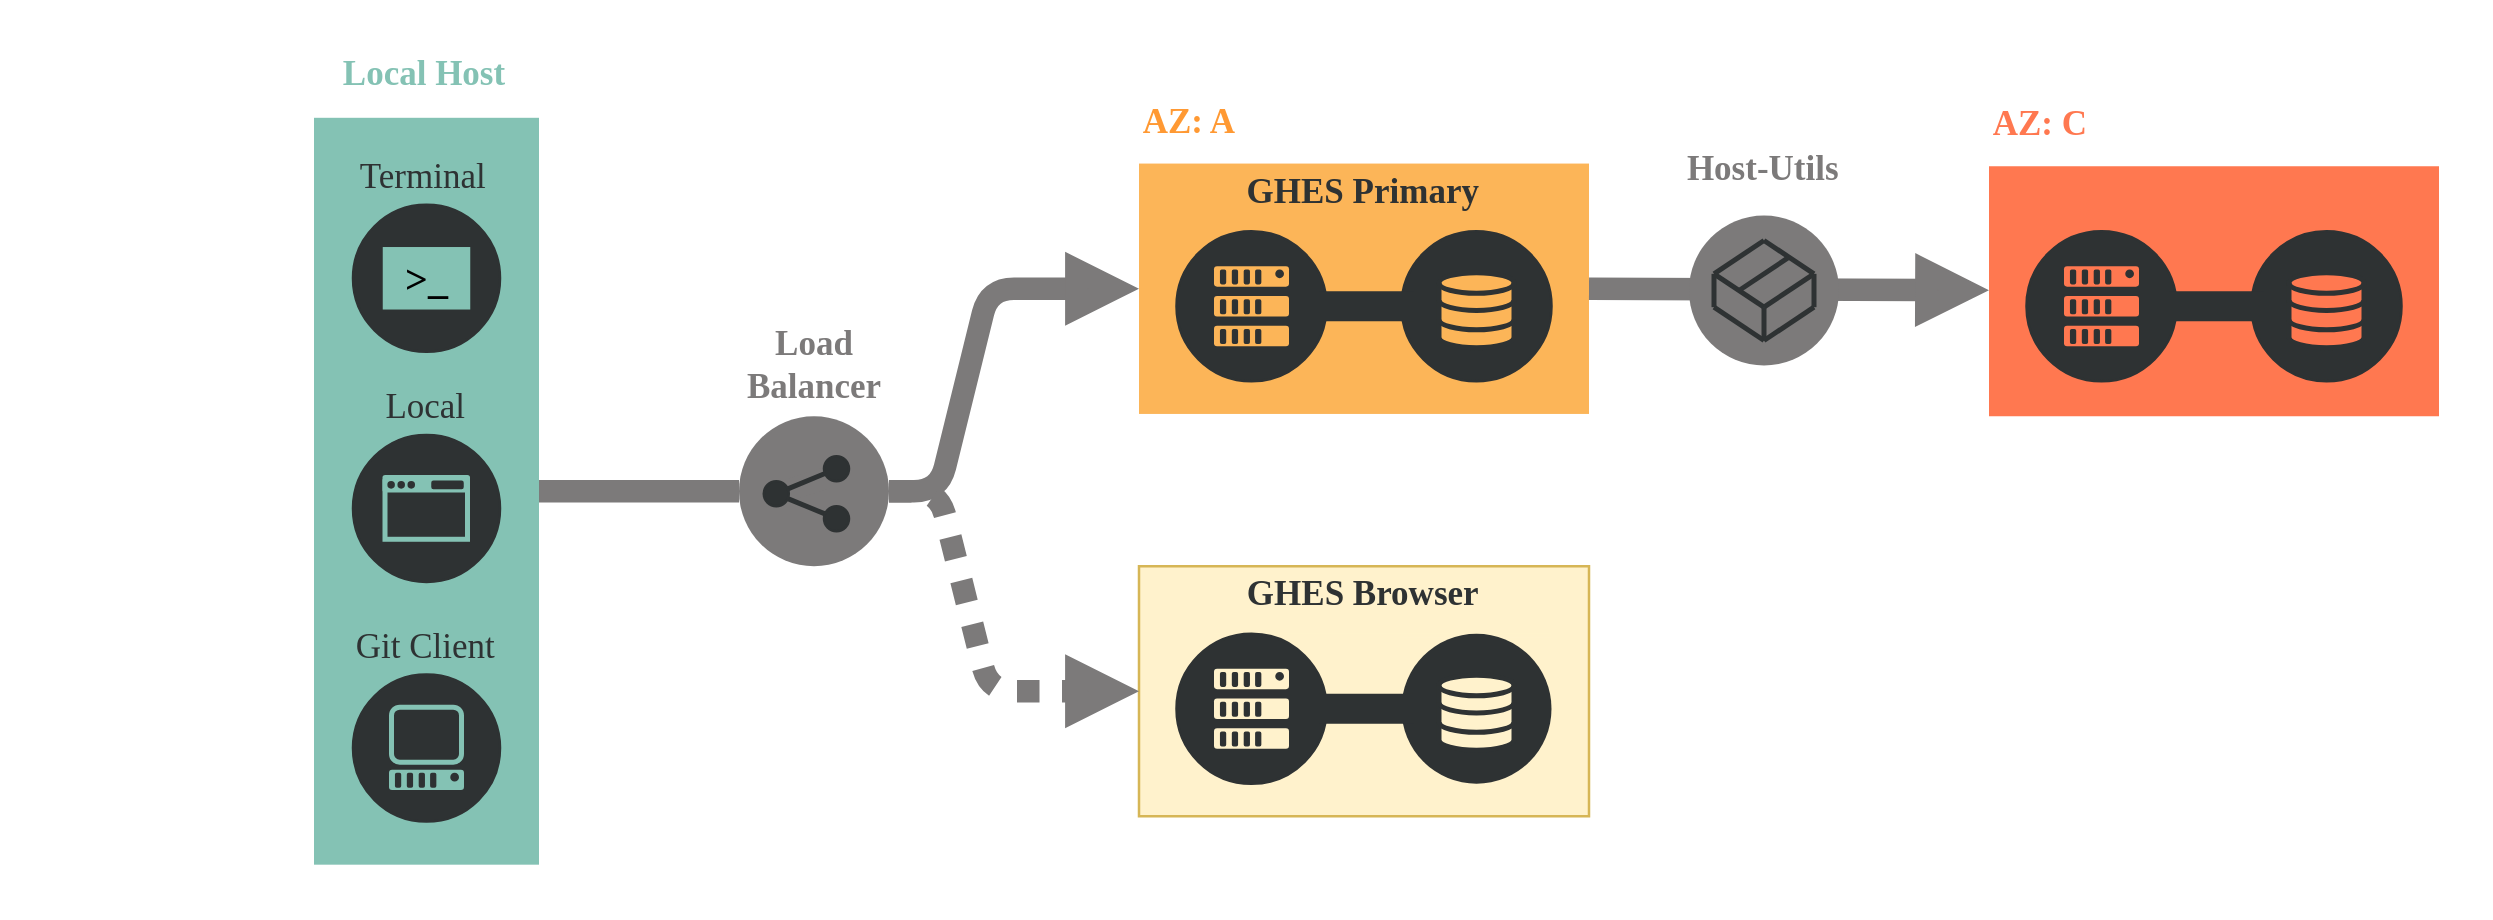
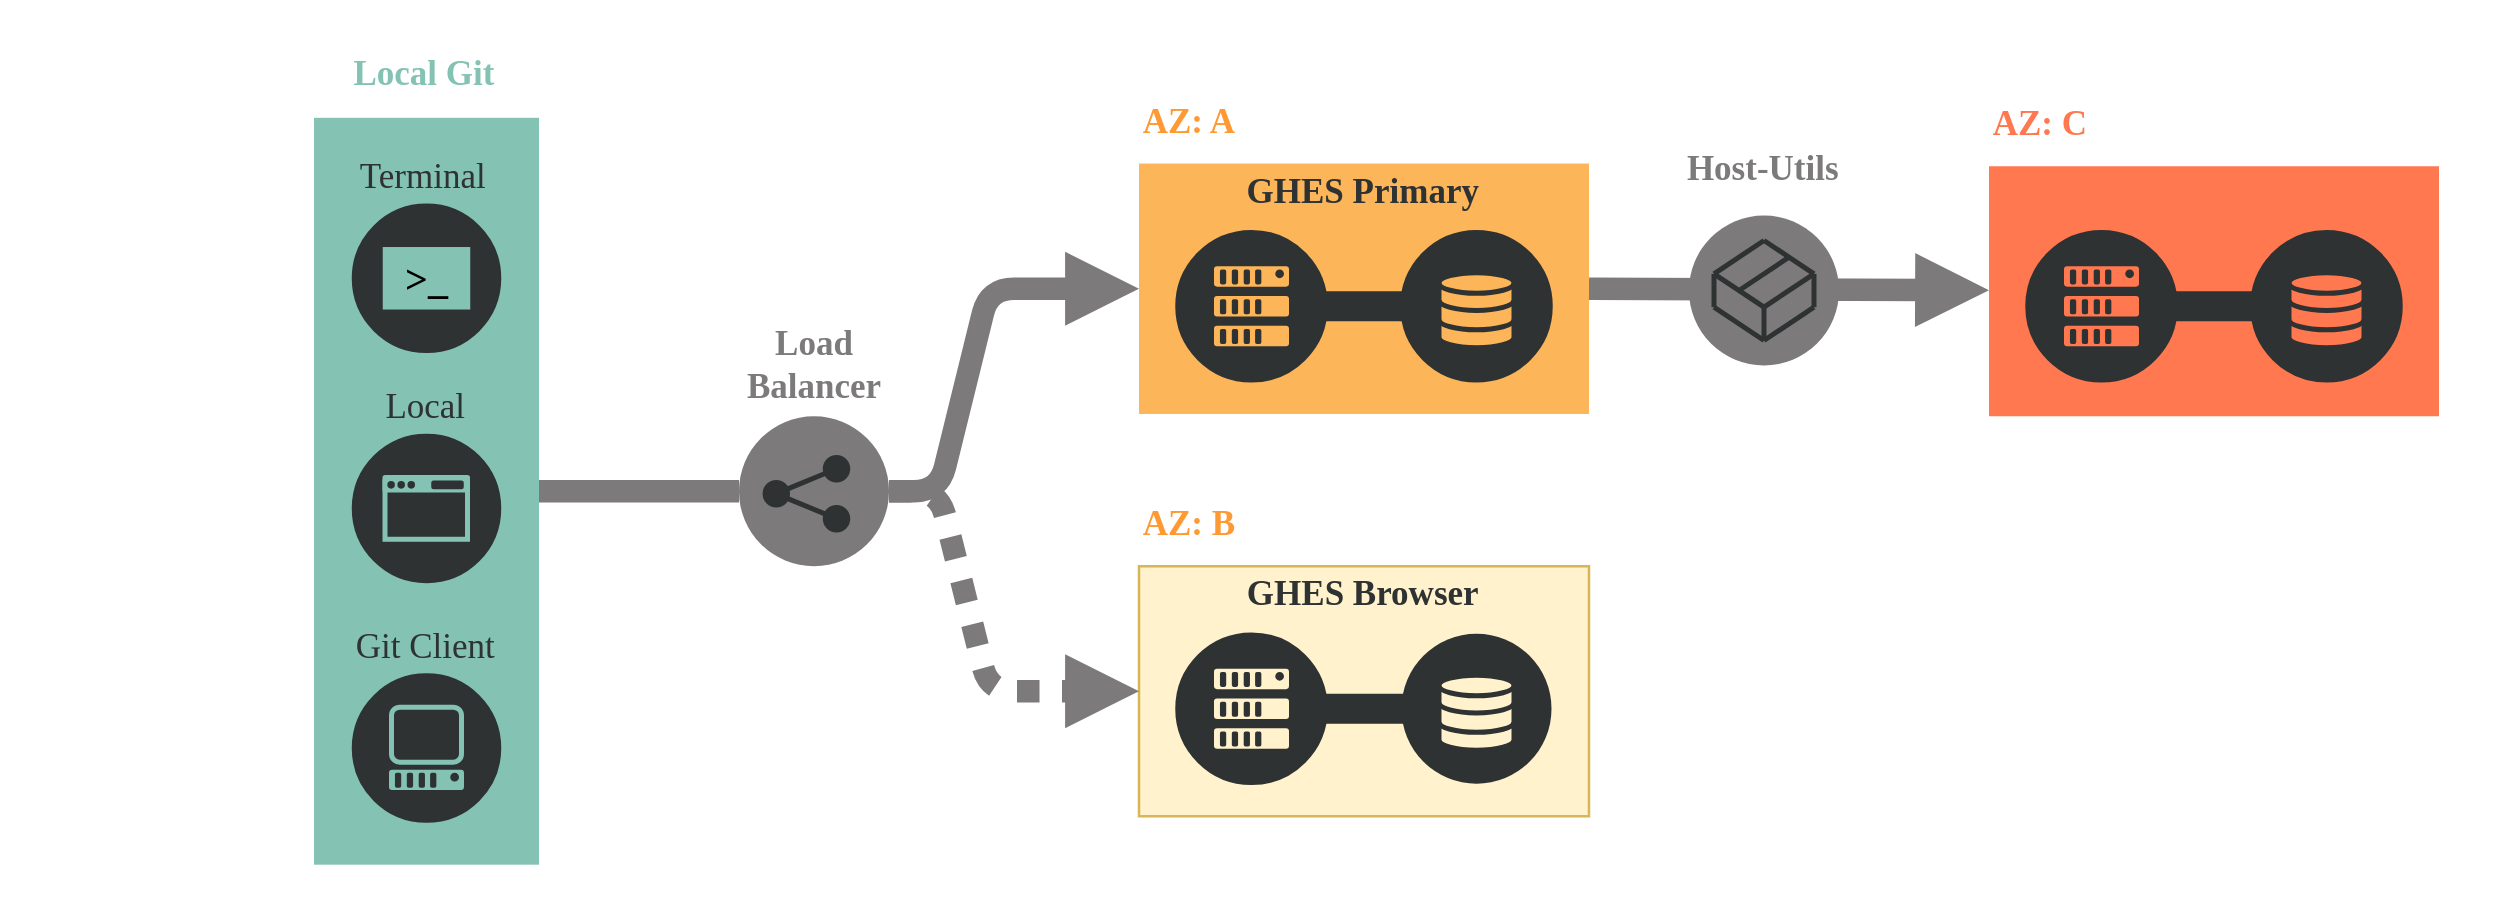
(425, 76) -> (425, 76)
none -> (1364, 526)
